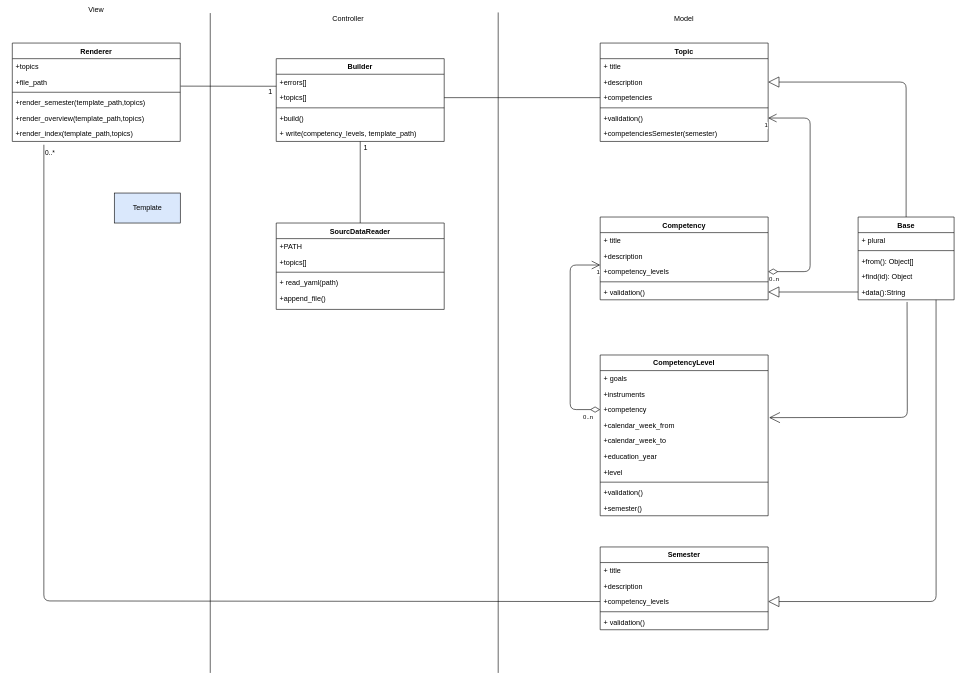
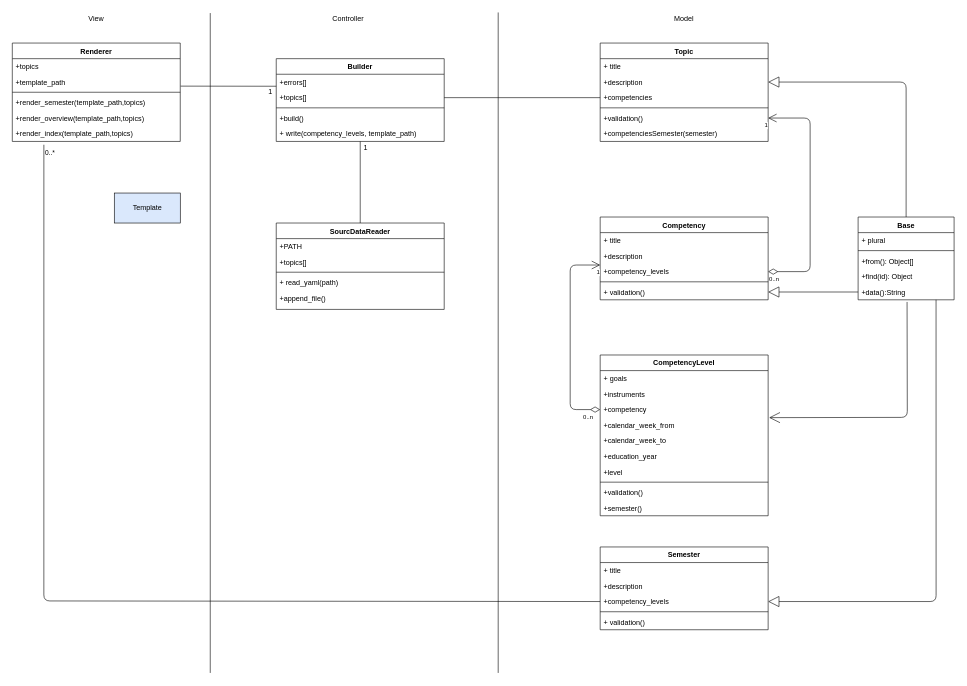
(96, 9) -> (96, 18)
(34, 82) -> (43, 82)
